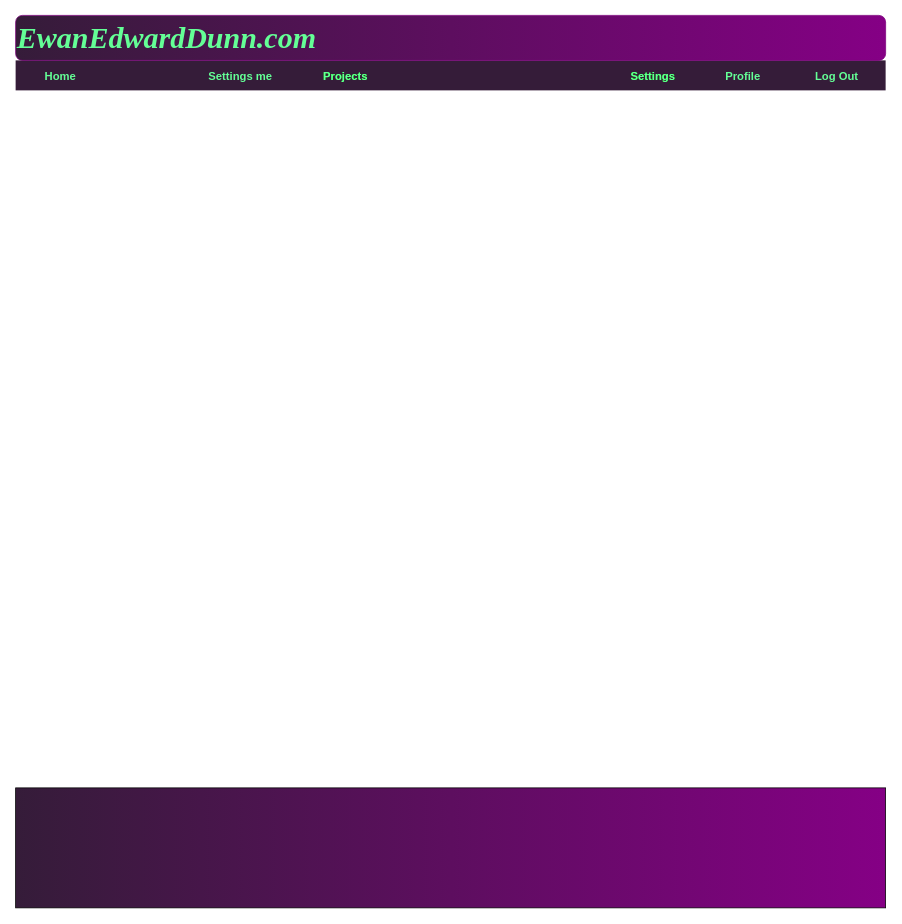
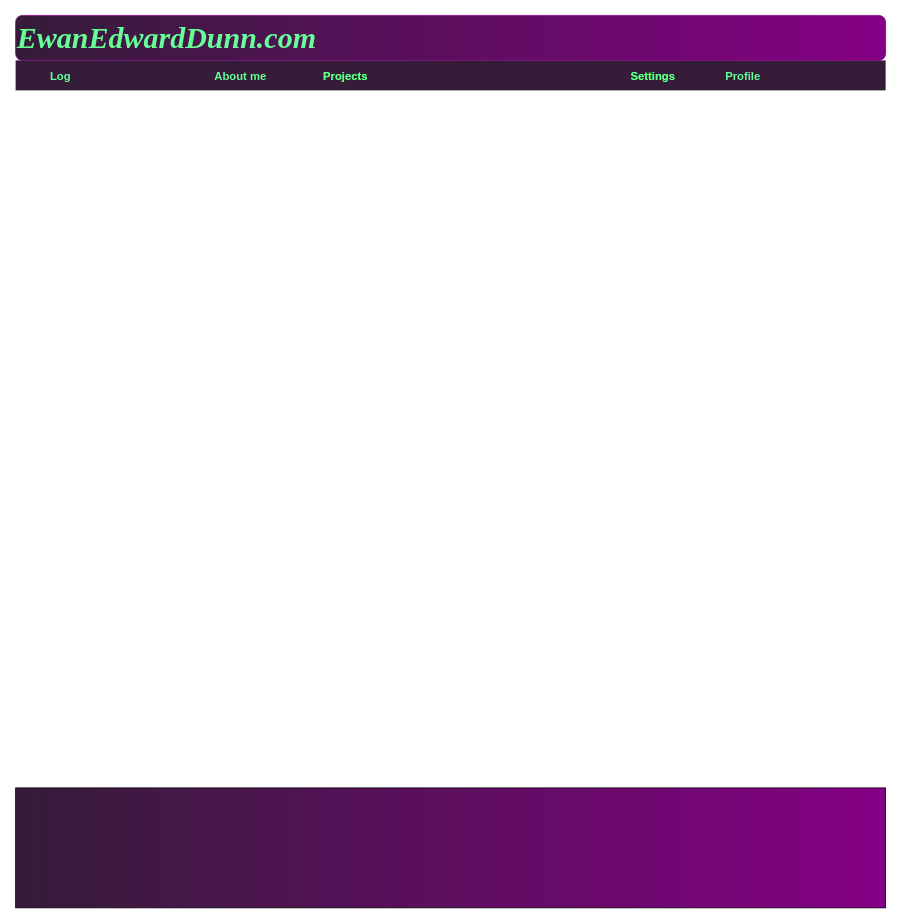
(60, 75) -> (60, 75)
(240, 75) -> (240, 75)
(837, 75) -> none
